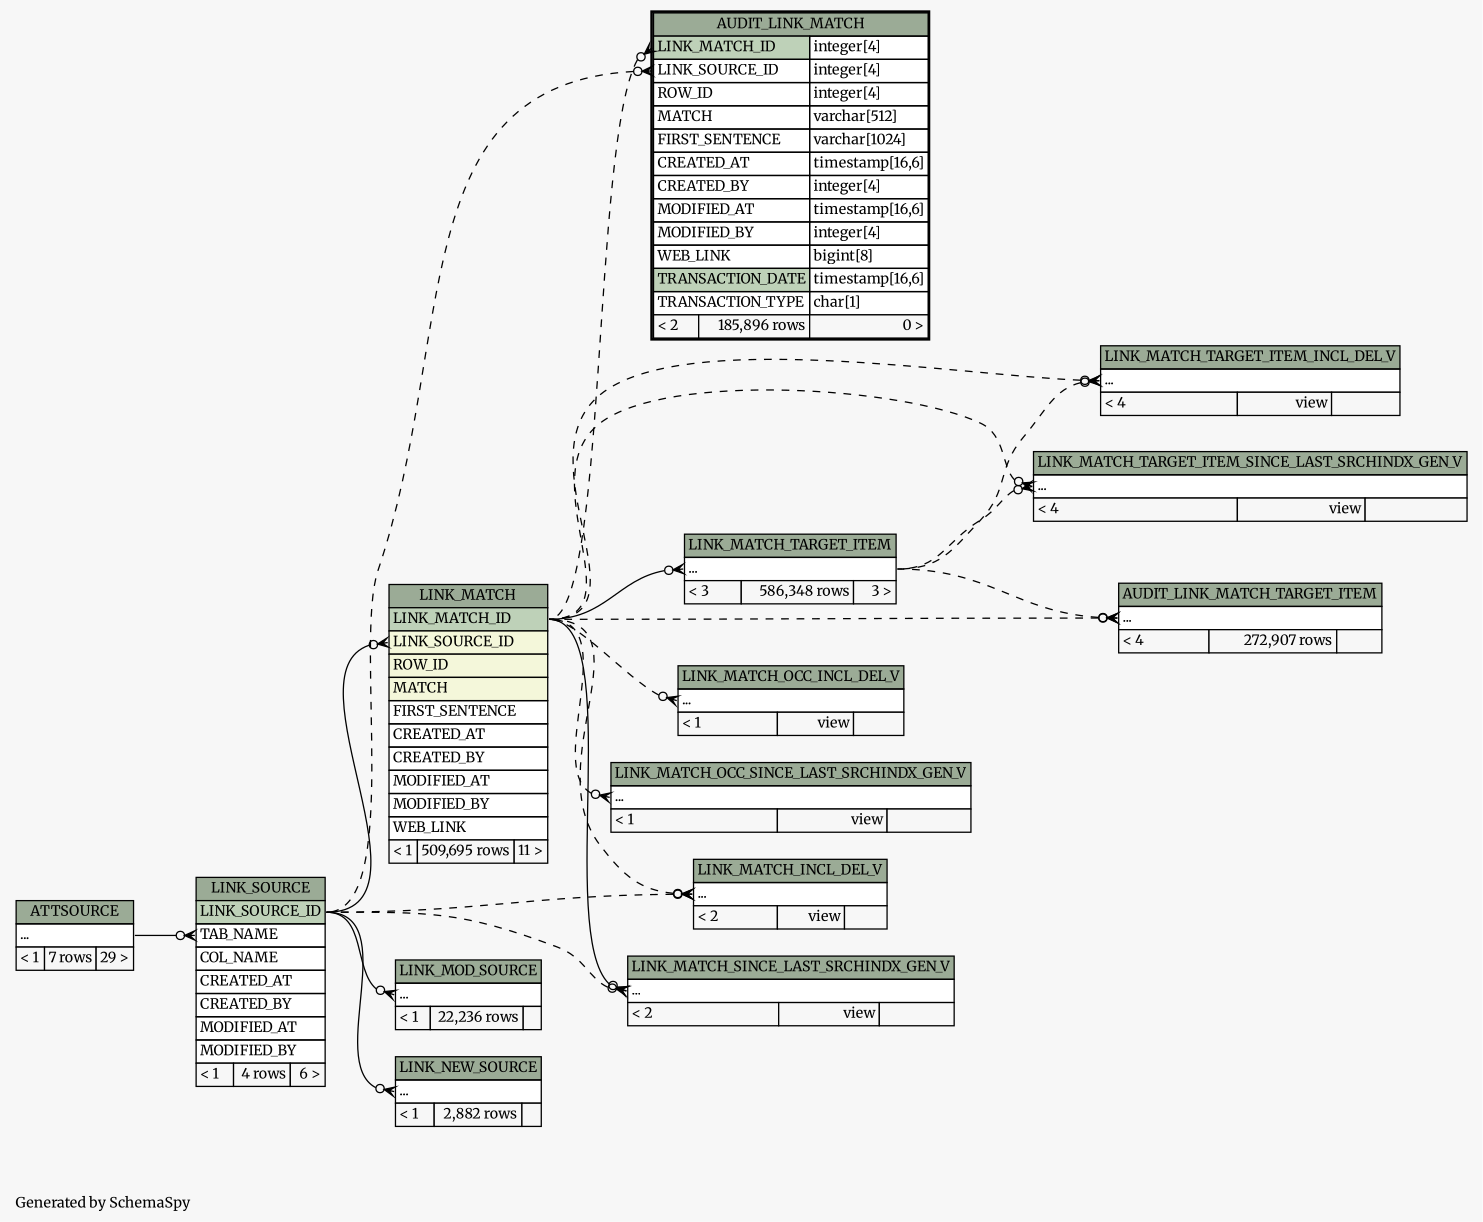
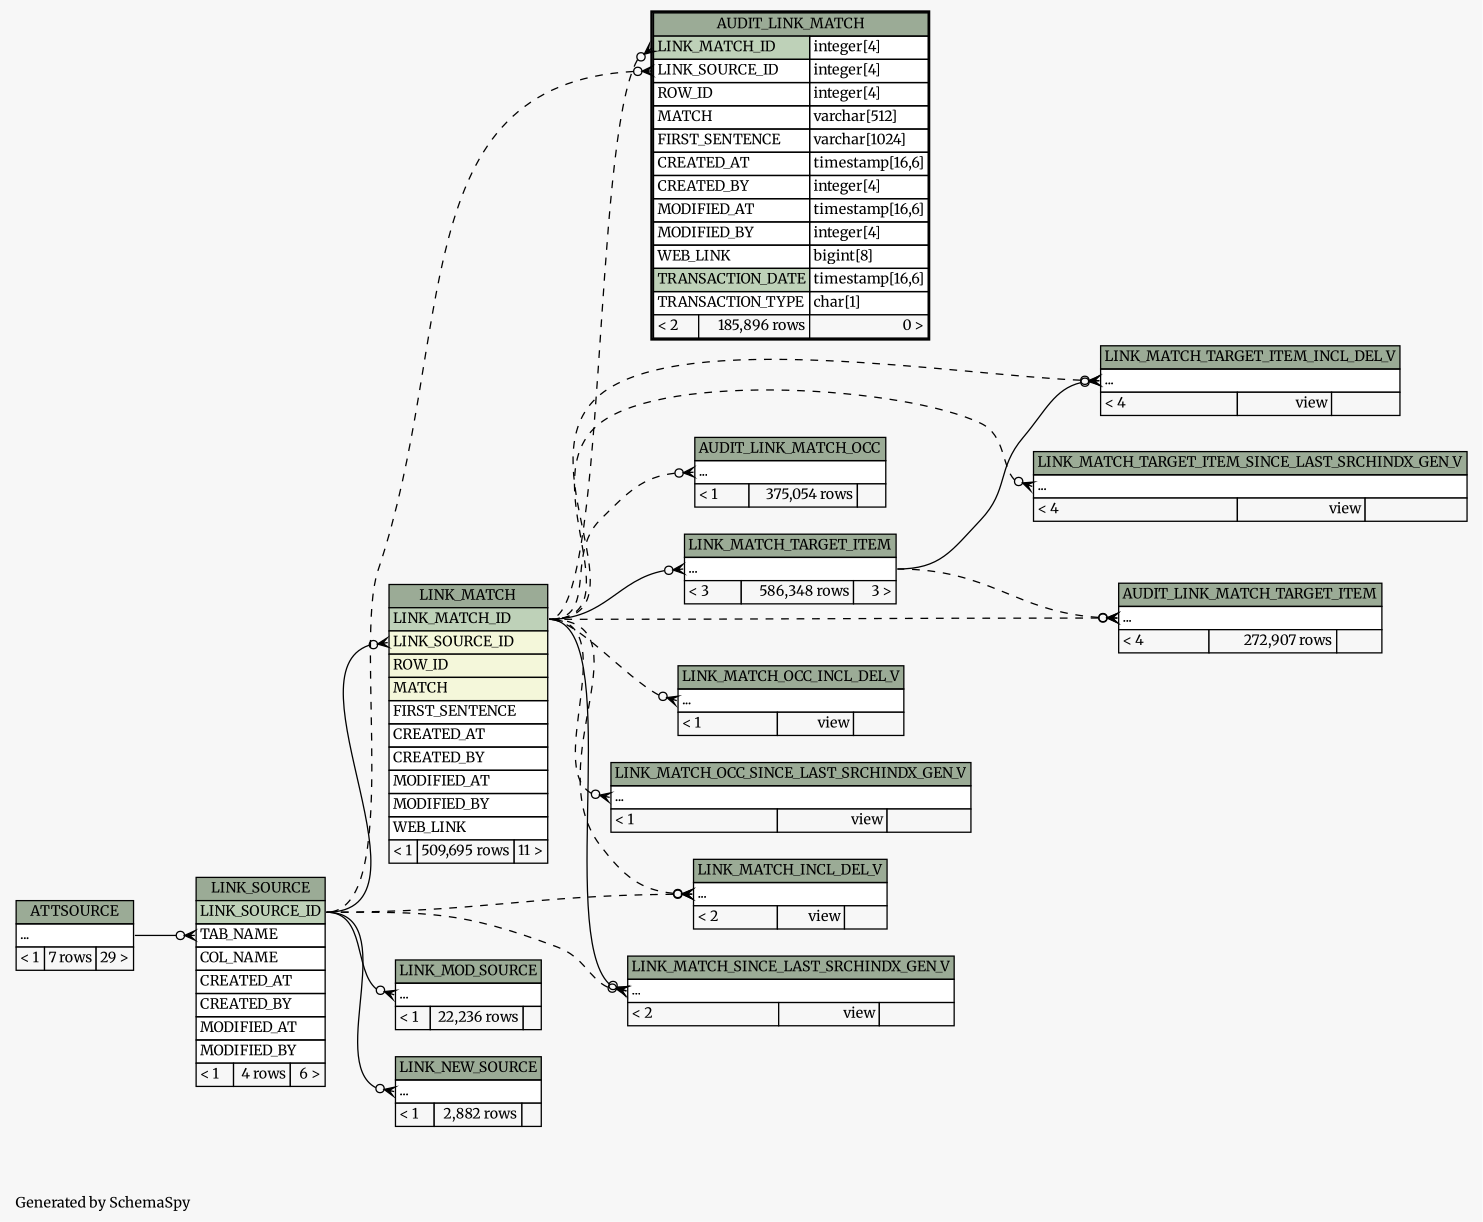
none -> (790, 472)
(1000, 488) -> (1000, 488)
(959, 537) -> none
